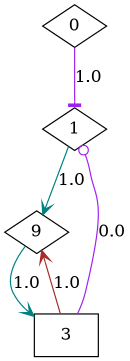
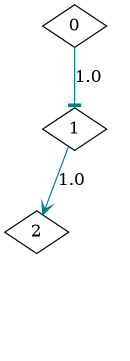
(75, 75) -> (75, 75)
(37, 232) -> (37, 232)
(66, 335) -> none
